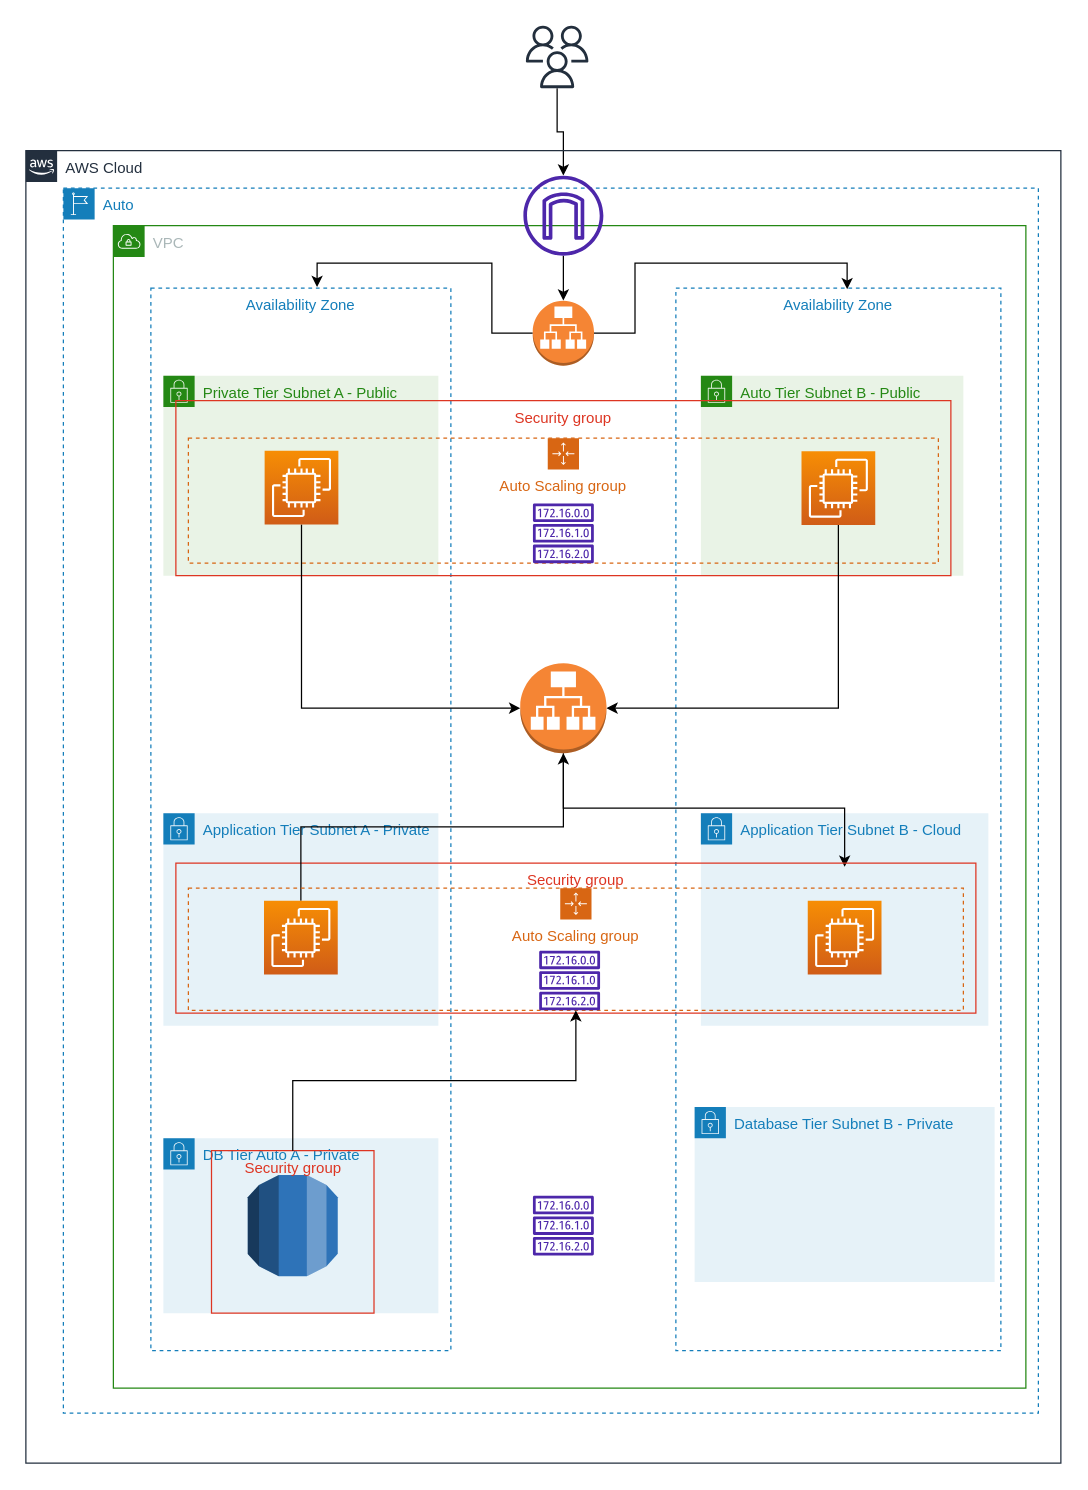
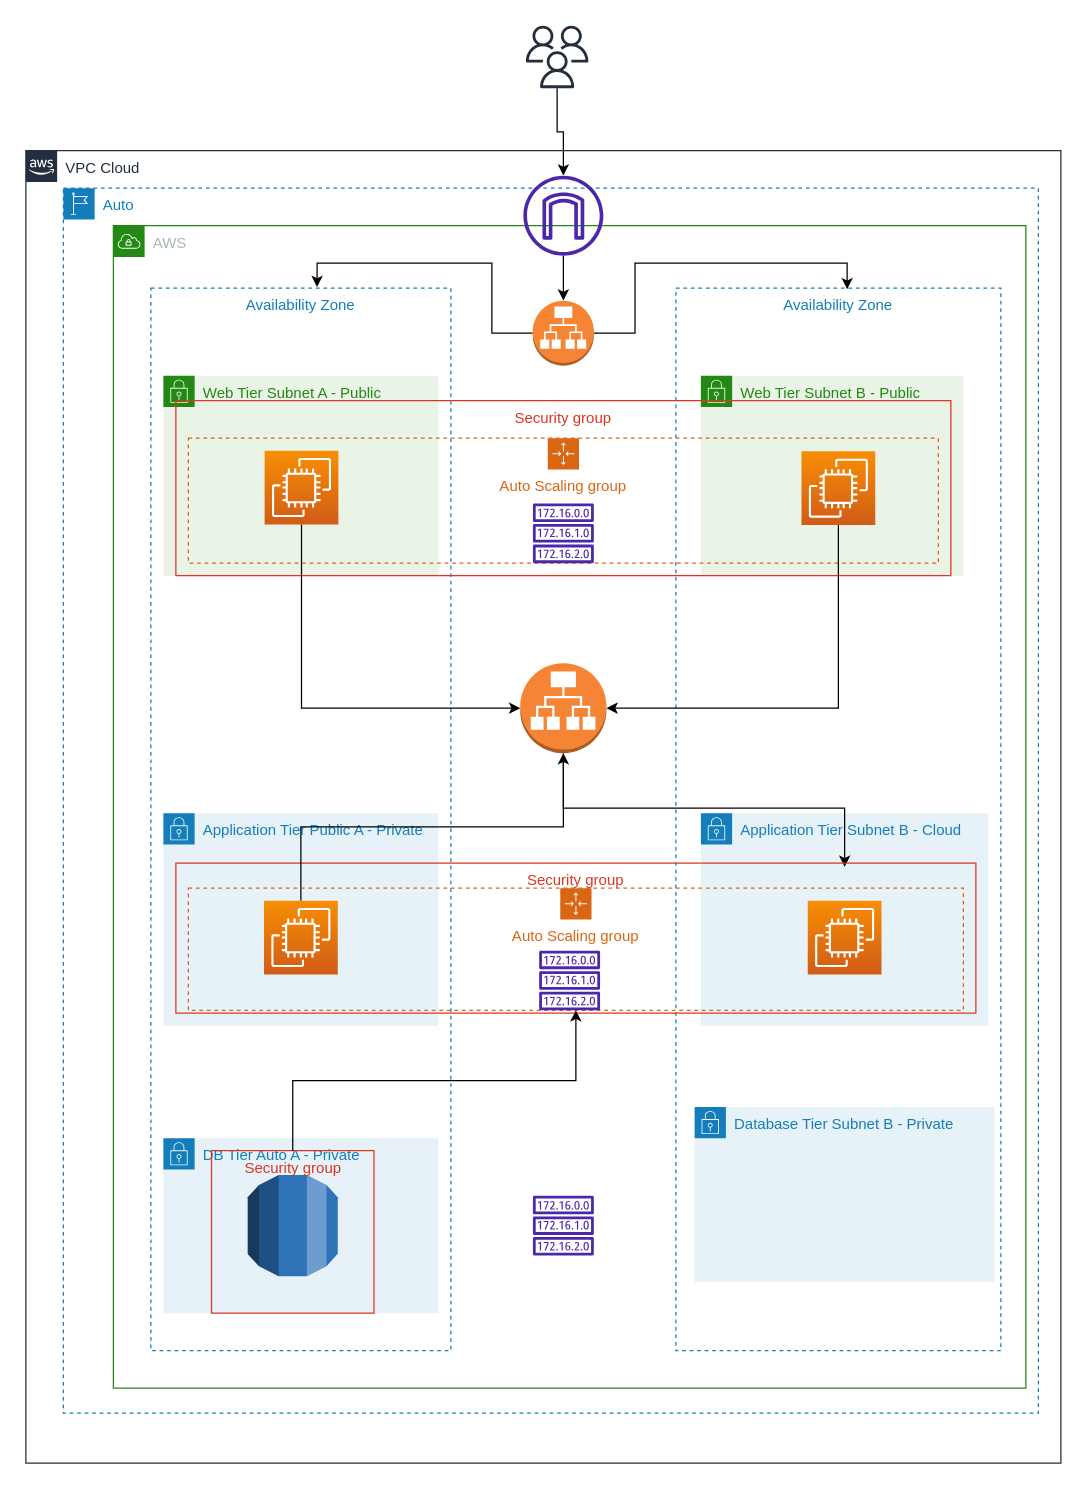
(100, 168) -> (100, 168)
(166, 243) -> (166, 243)
(312, 393) -> (297, 393)
(838, 393) -> (834, 393)
(321, 840) -> (321, 840)
